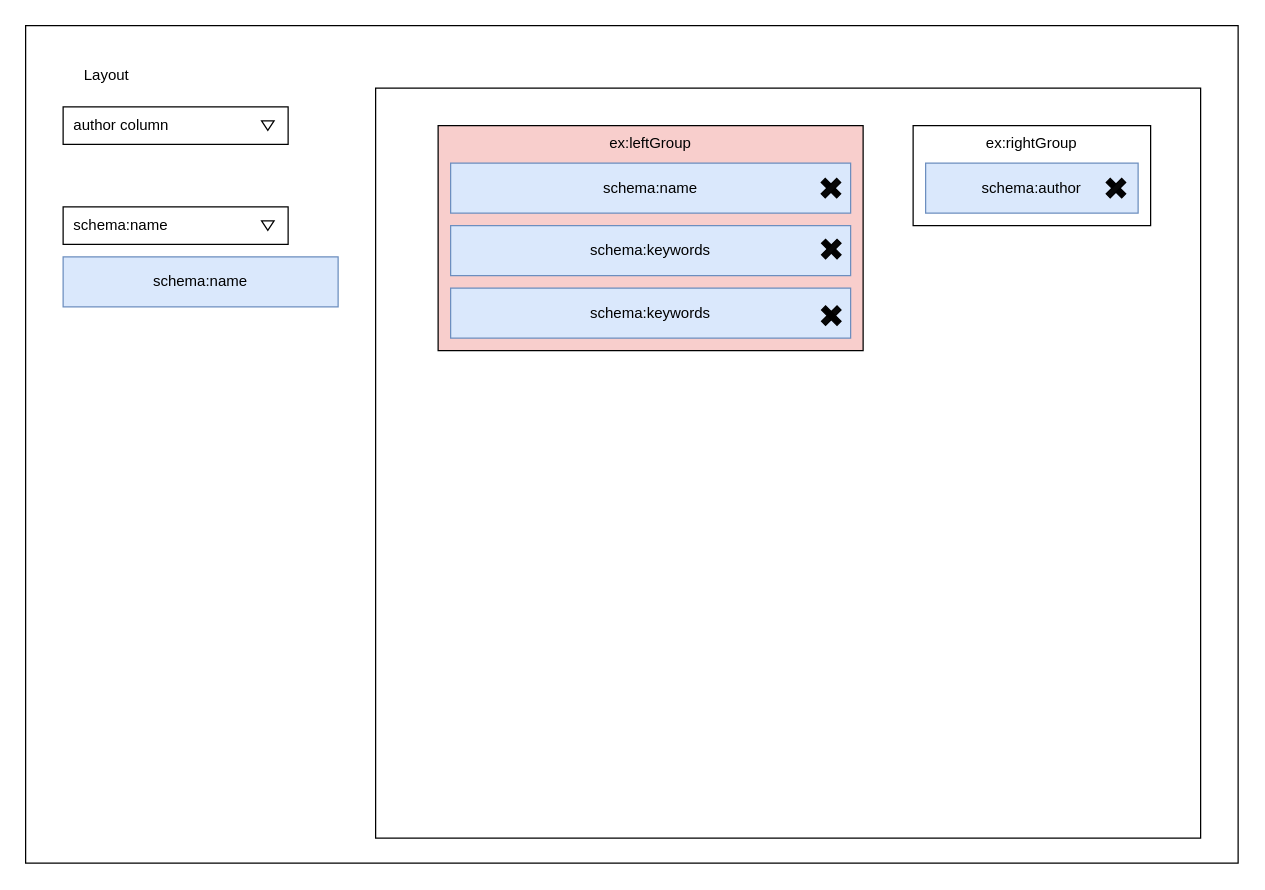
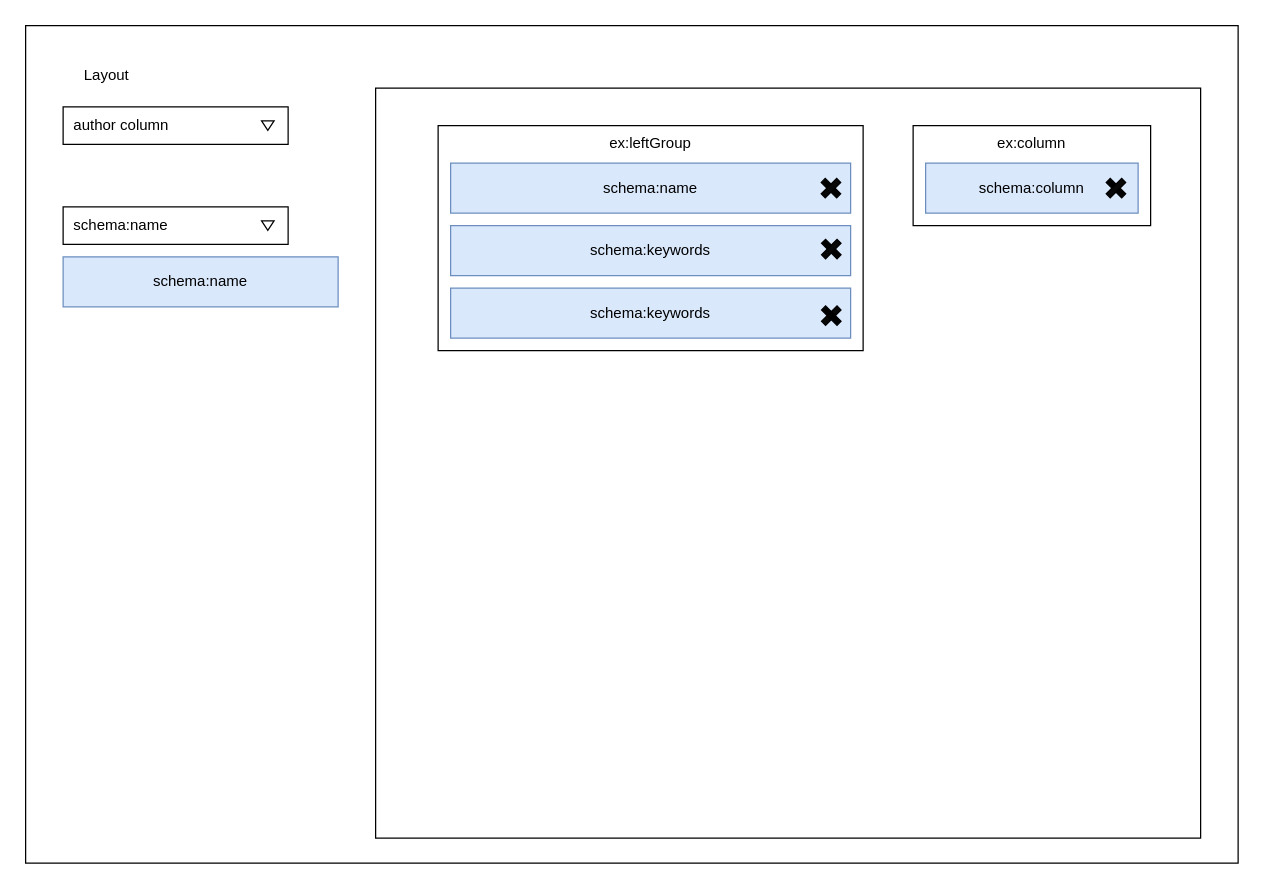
(651, 143) -> (651, 143)
(1032, 143) -> (1032, 143)
(1032, 188) -> (1032, 188)
